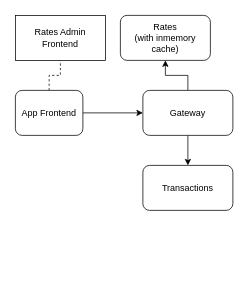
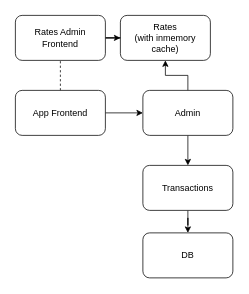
(60, 38) -> (60, 38)
none -> (115, 38)
(49, 113) -> (60, 113)
(188, 113) -> (188, 113)
none -> (188, 222)
none -> (188, 255)
